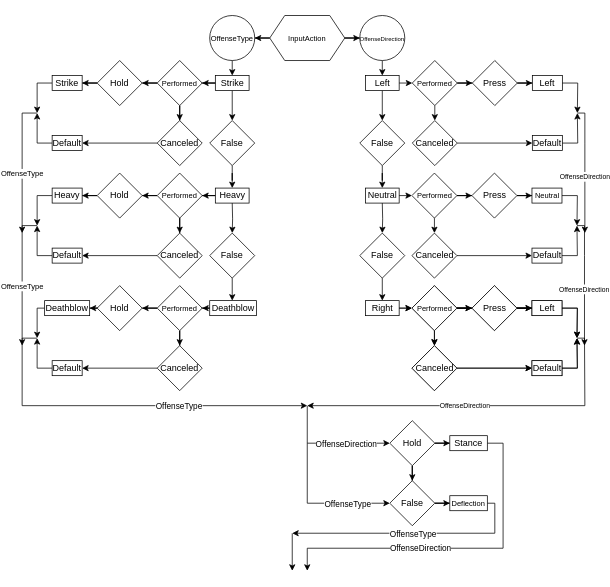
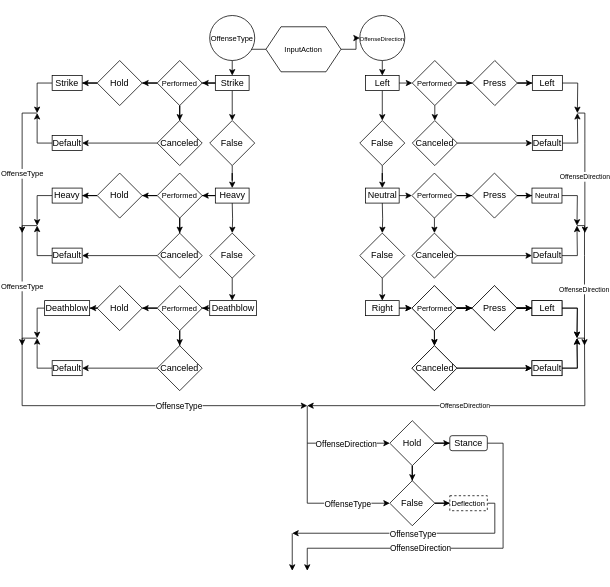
(307, 38) -> (303, 49)
(468, 443) -> (468, 443)
(468, 503) -> (468, 503)
